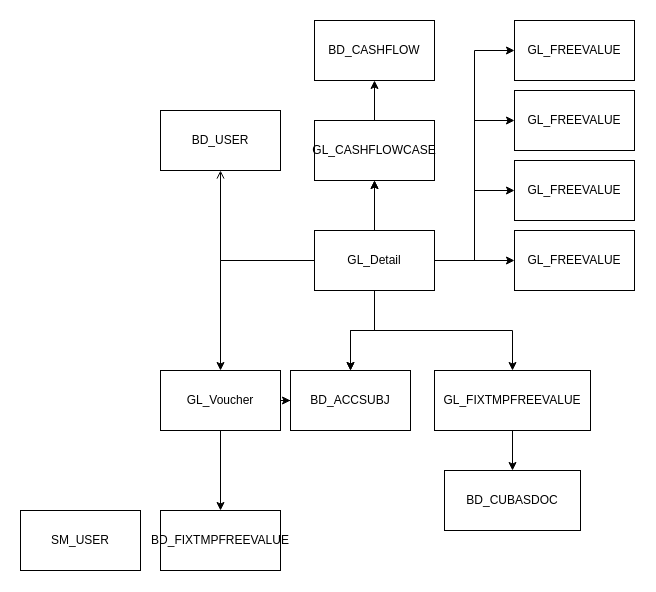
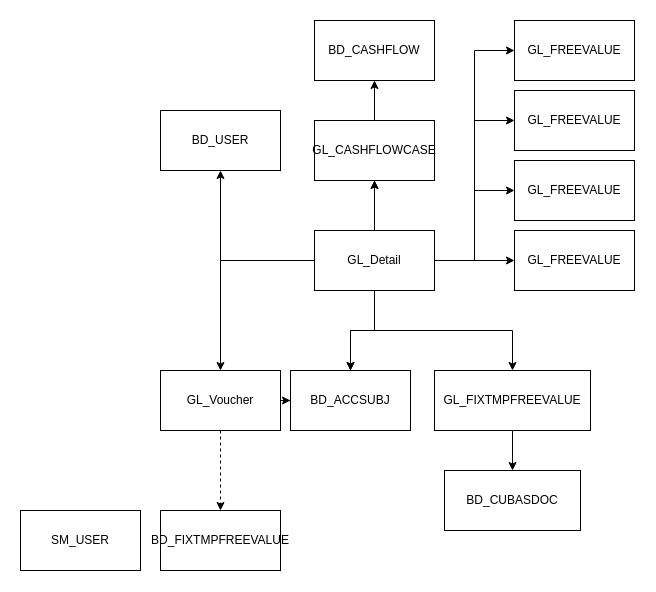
(221, 176) -> (221, 178)
(221, 468) -> (221, 468)
